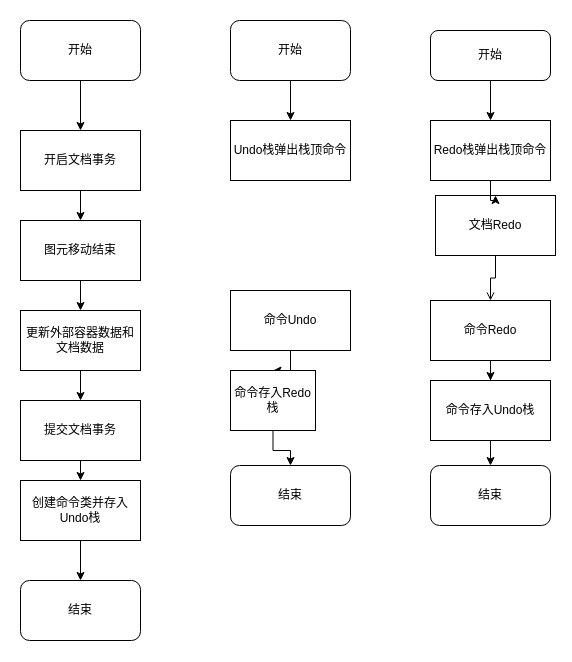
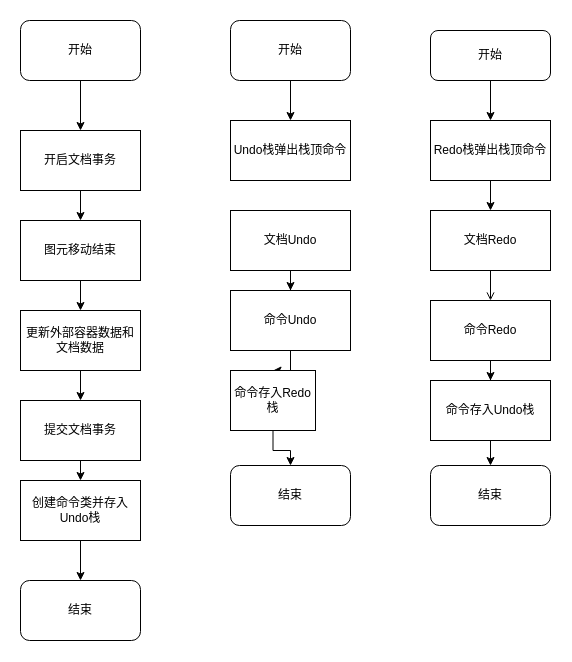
(496, 226) -> (491, 241)
none -> (291, 241)
none -> (291, 285)
